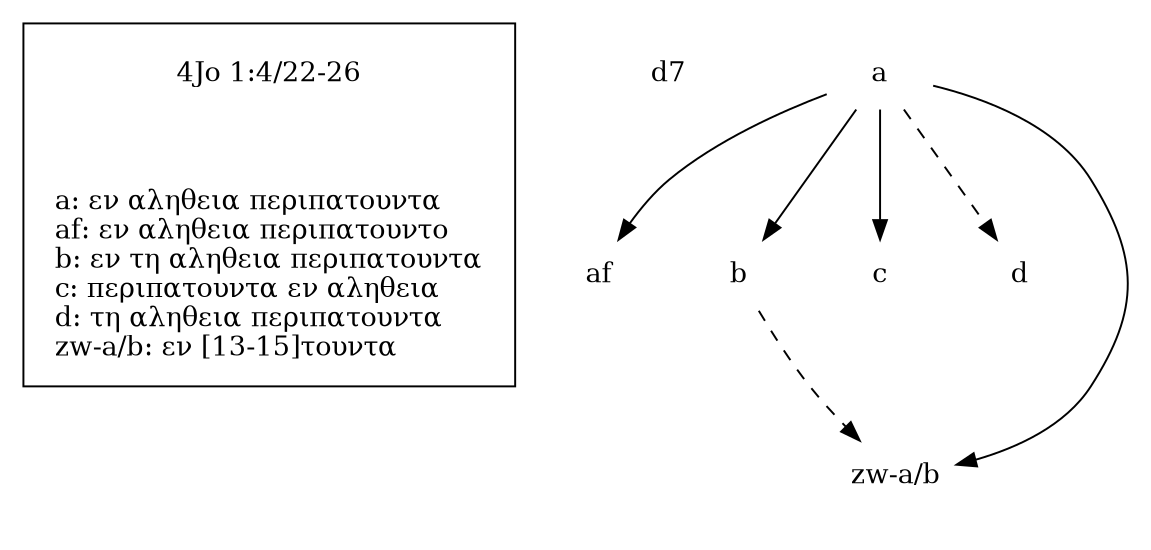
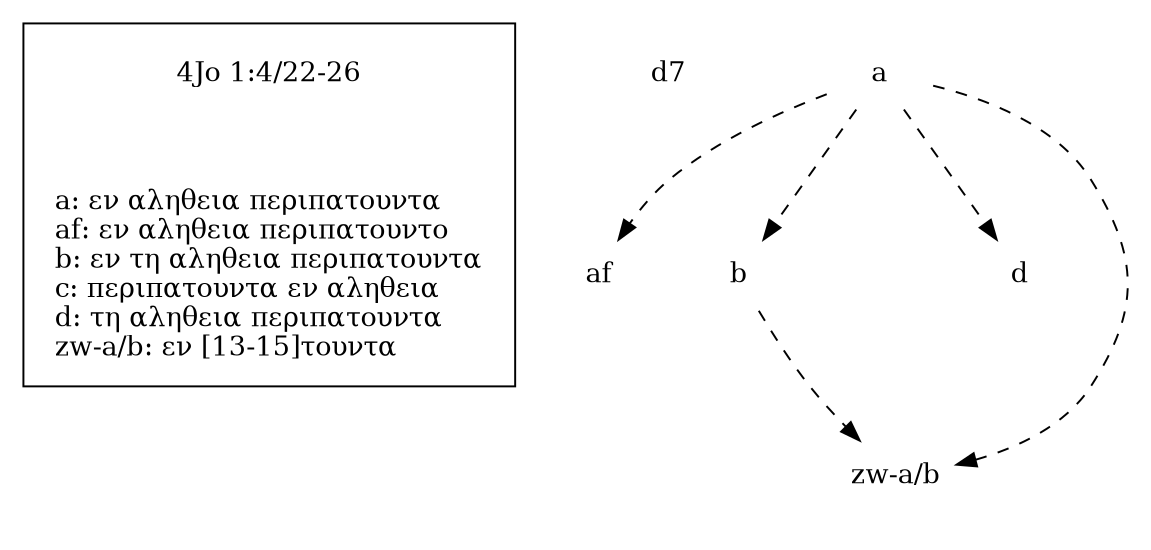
(719, 145) -> (719, 145)
(816, 166) -> (816, 166)
(1112, 220) -> (1112, 220)
(880, 275) -> none
